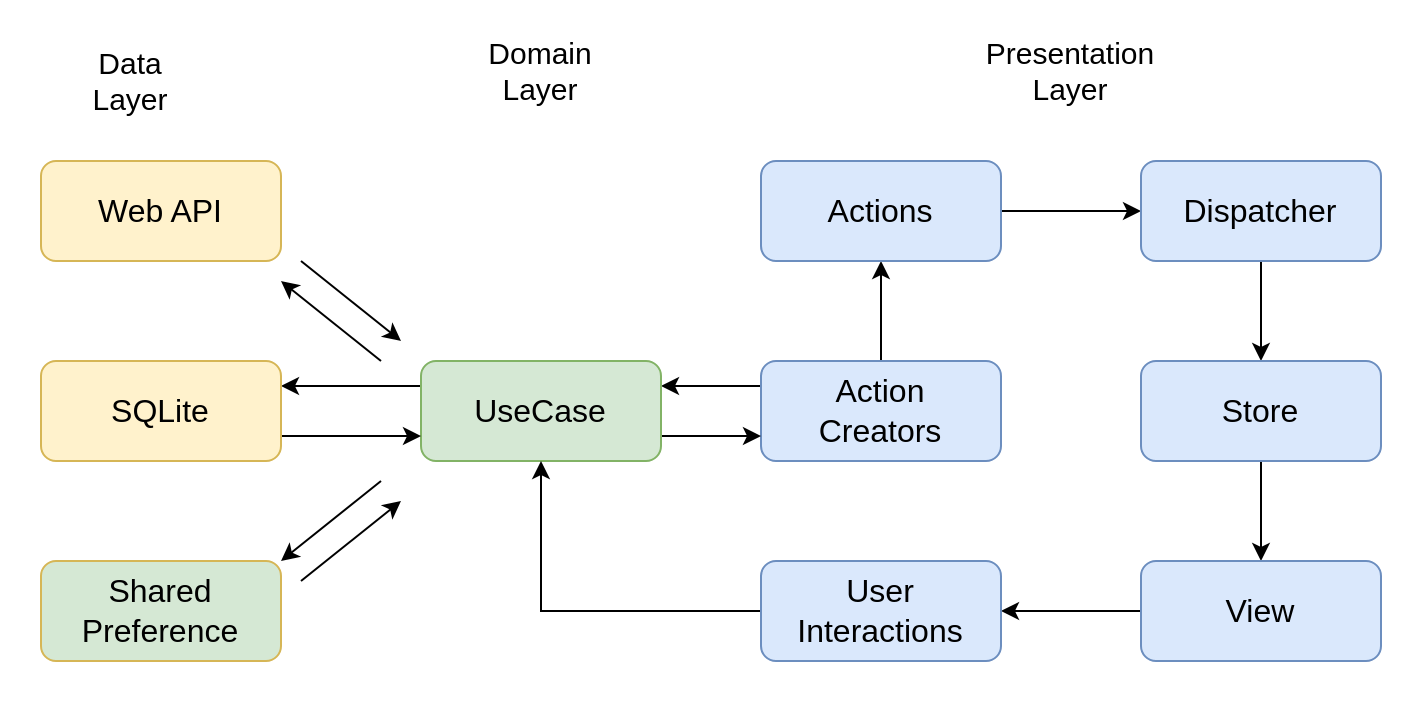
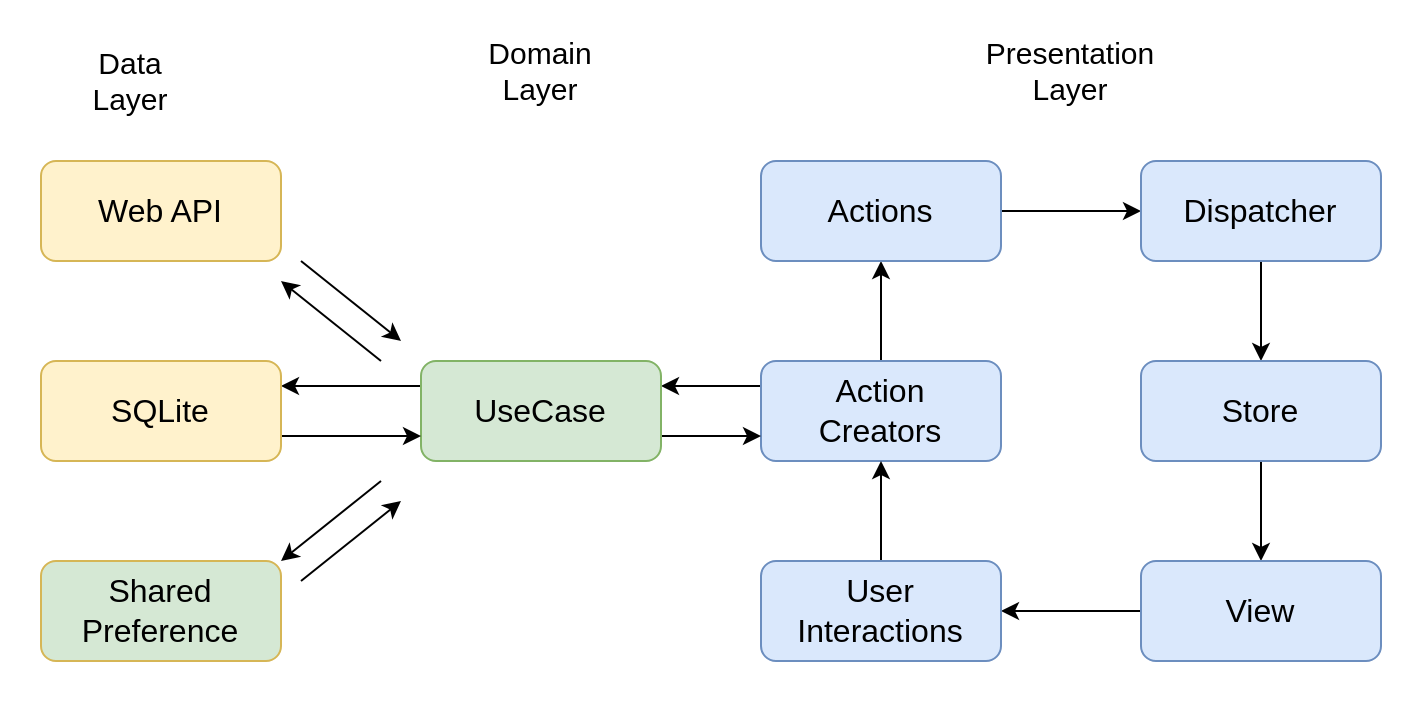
(583, 611) -> (881, 518)
